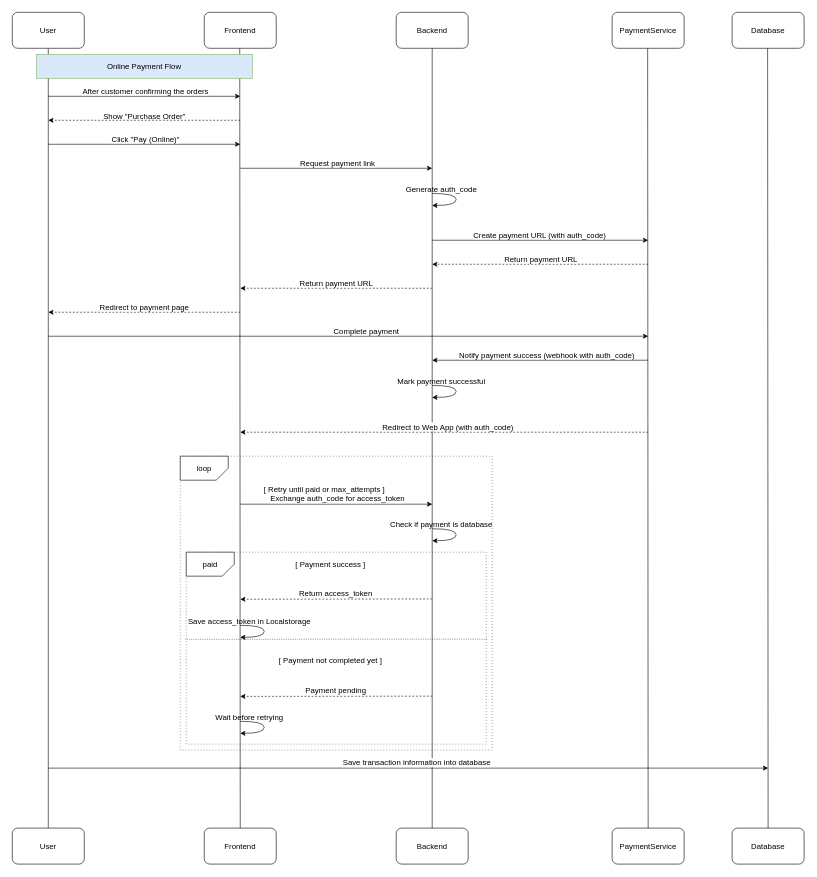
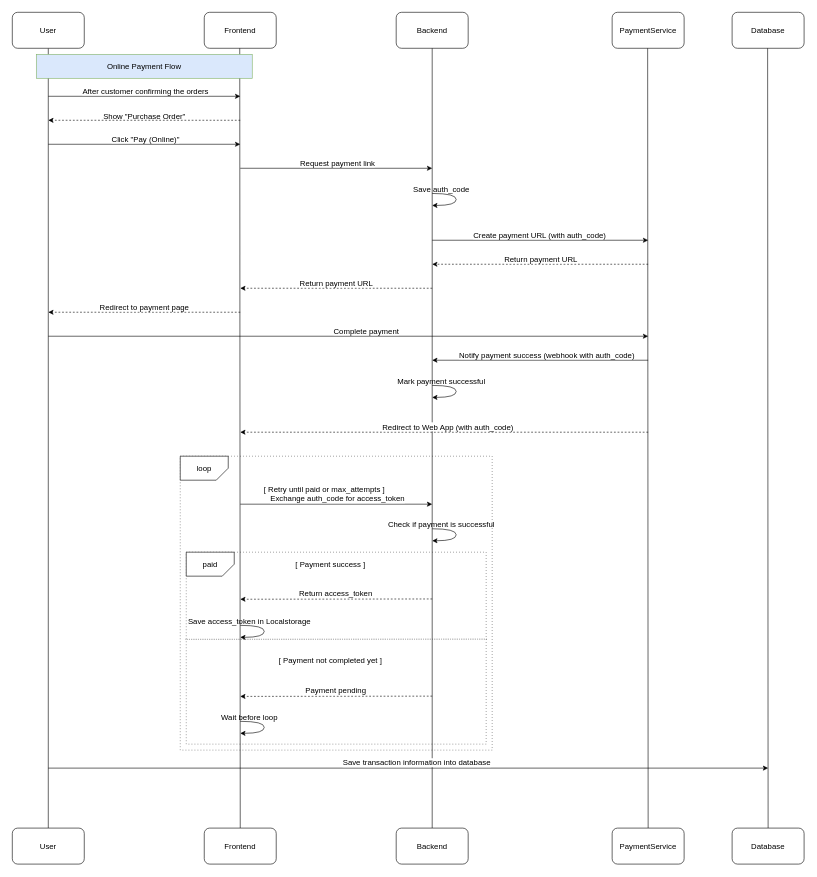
(442, 189) -> (442, 189)
(442, 525) -> (442, 525)
(250, 717) -> (250, 717)
